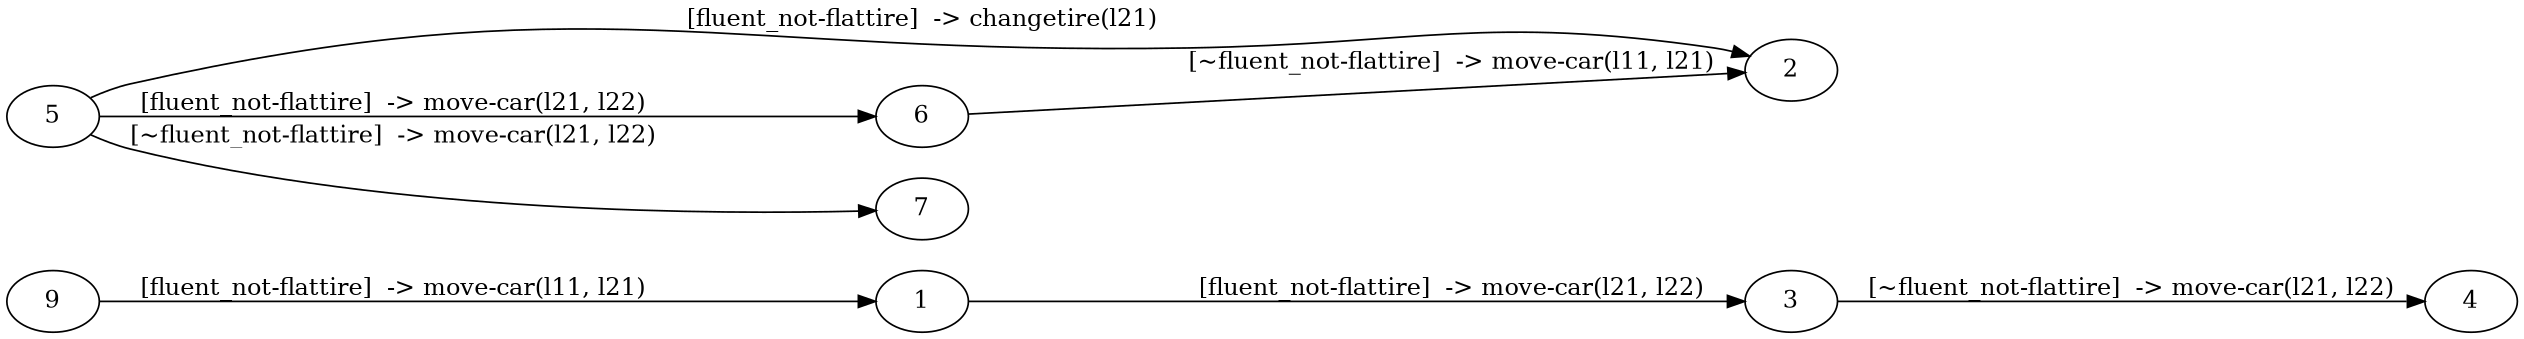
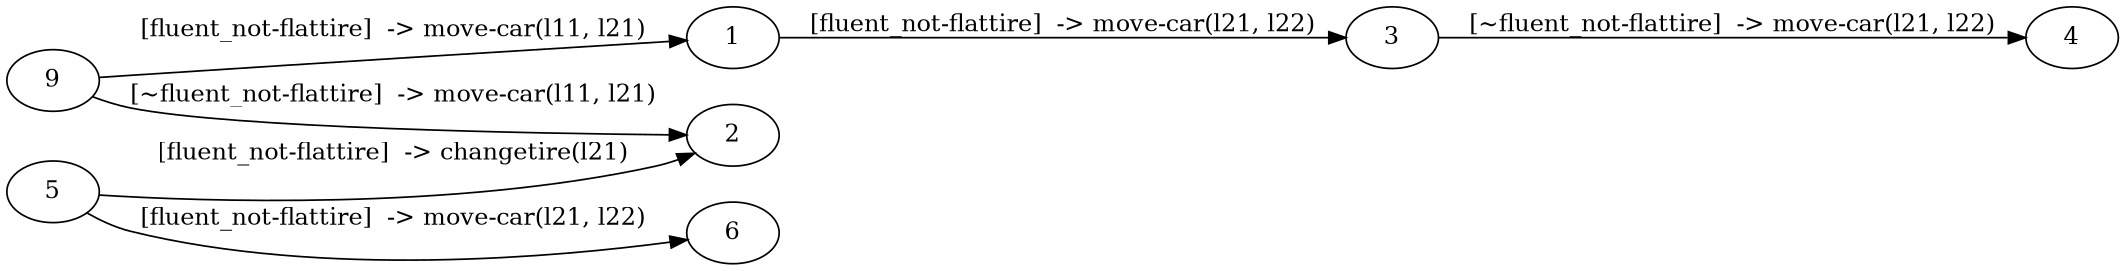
(1348, 94) -> (380, 128)
(922, 209) -> none
